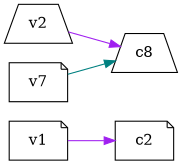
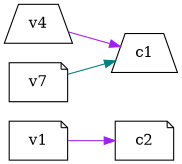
(38, 24) -> (38, 24)
(144, 53) -> (144, 53)
